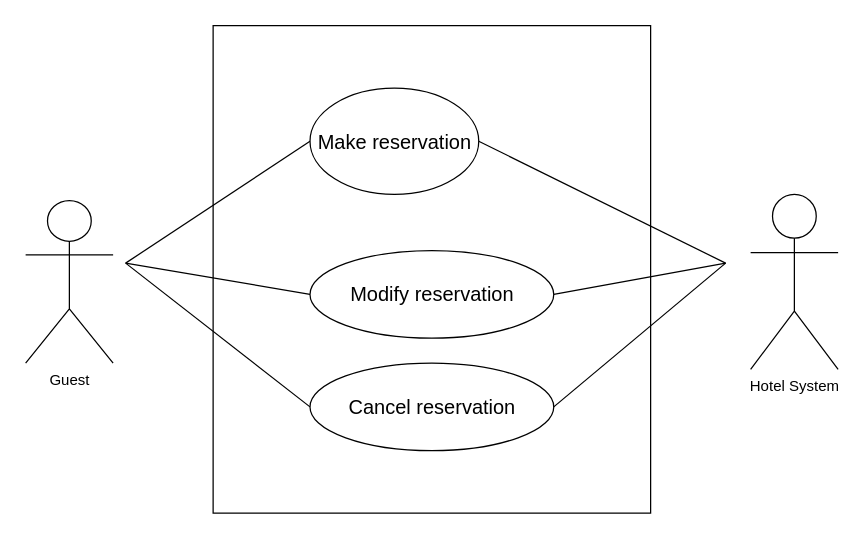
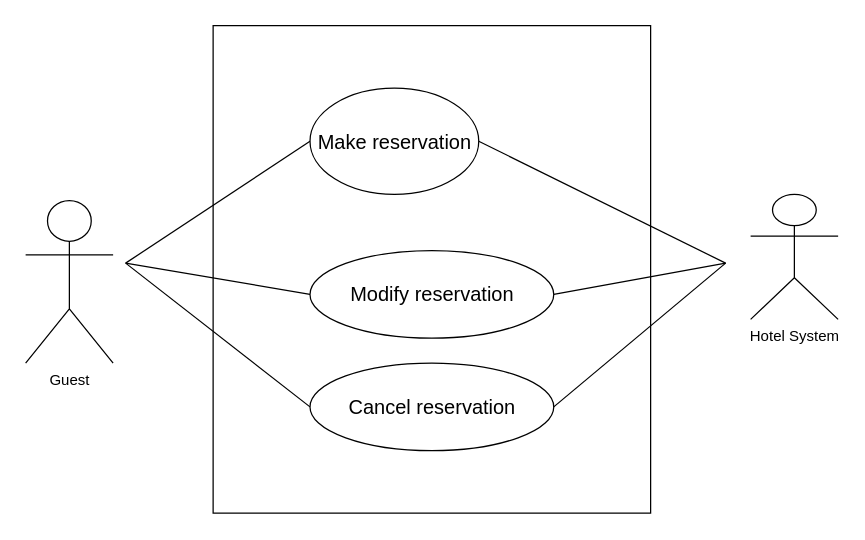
(794, 282) -> (794, 257)
